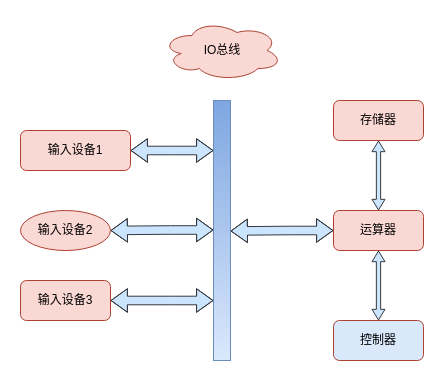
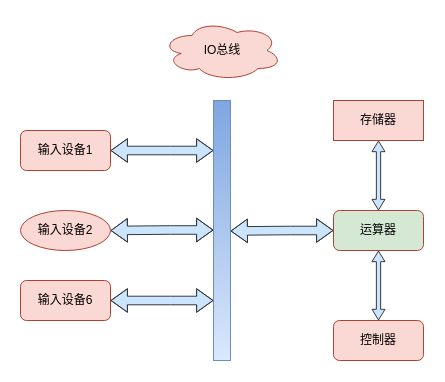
(379, 121) -> (379, 121)
(76, 151) -> (66, 151)
(379, 231) -> (379, 231)
(66, 301) -> (66, 301)
(379, 341) -> (379, 341)
